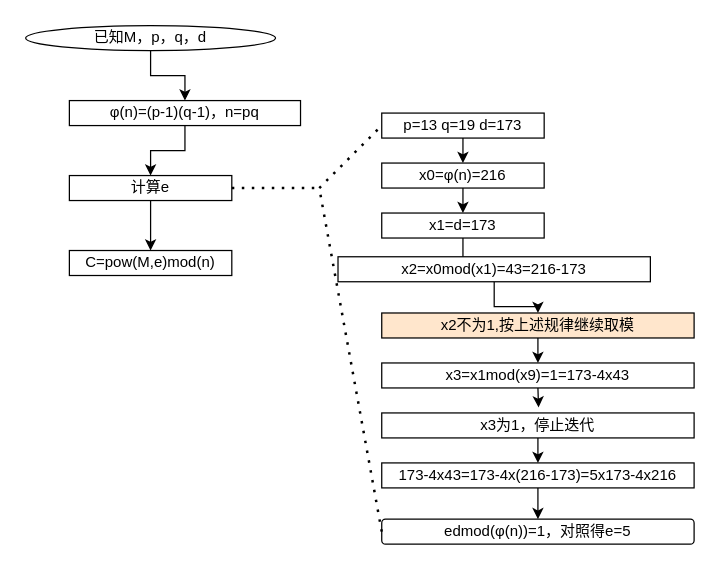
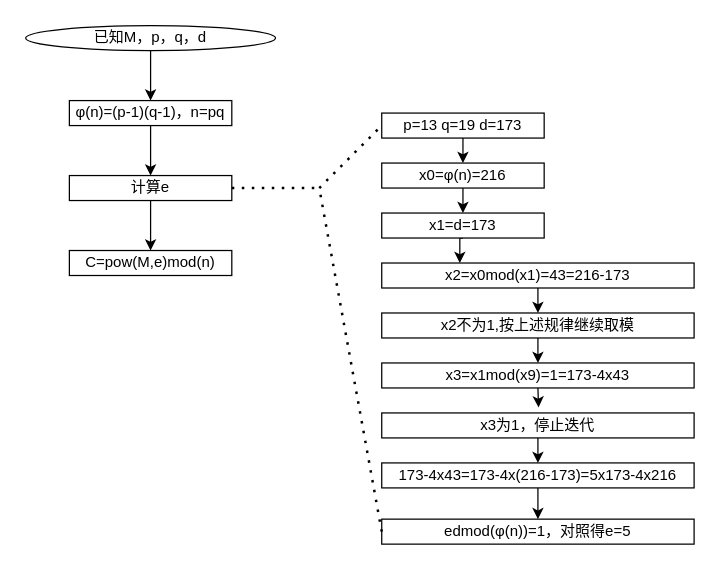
(185, 113) -> (151, 113)
(494, 269) -> (538, 276)
(538, 326) -> (538, 326)
(538, 532) -> (538, 532)
